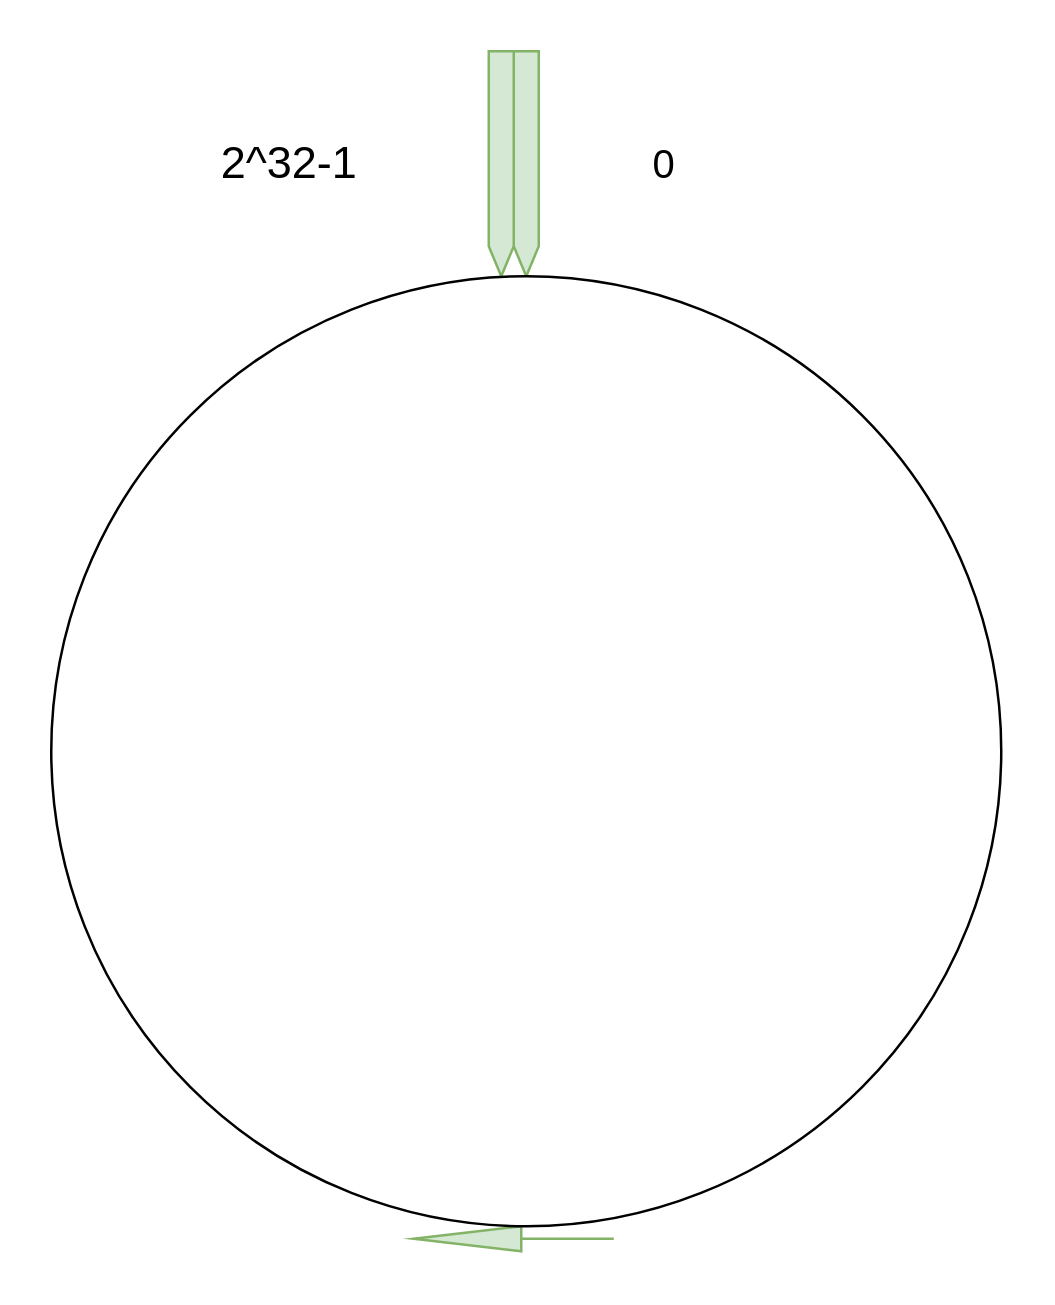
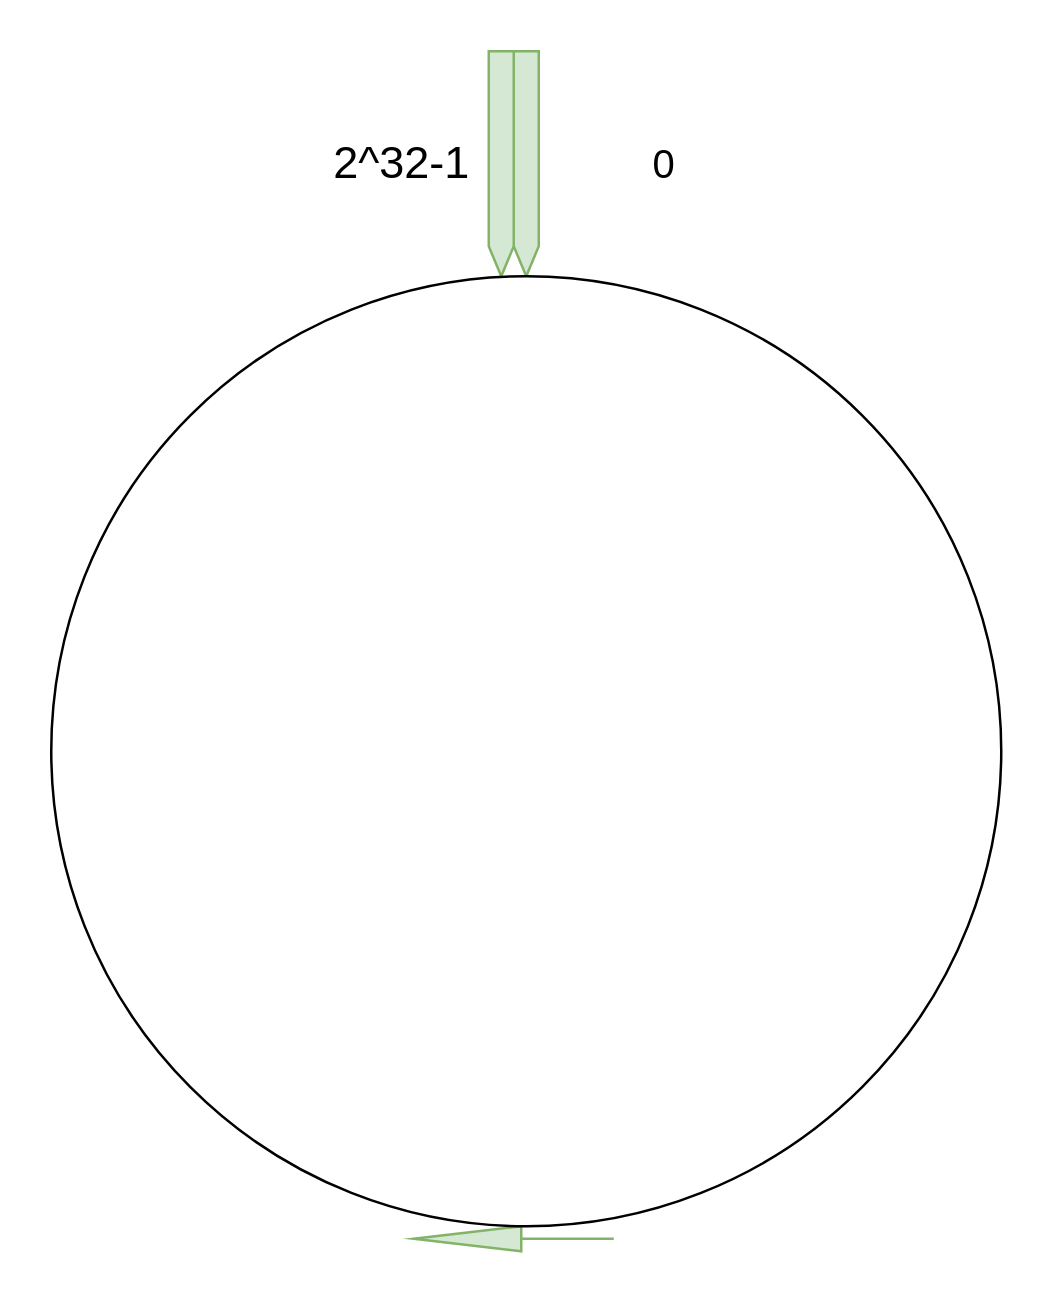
(289, 164) -> (401, 164)
